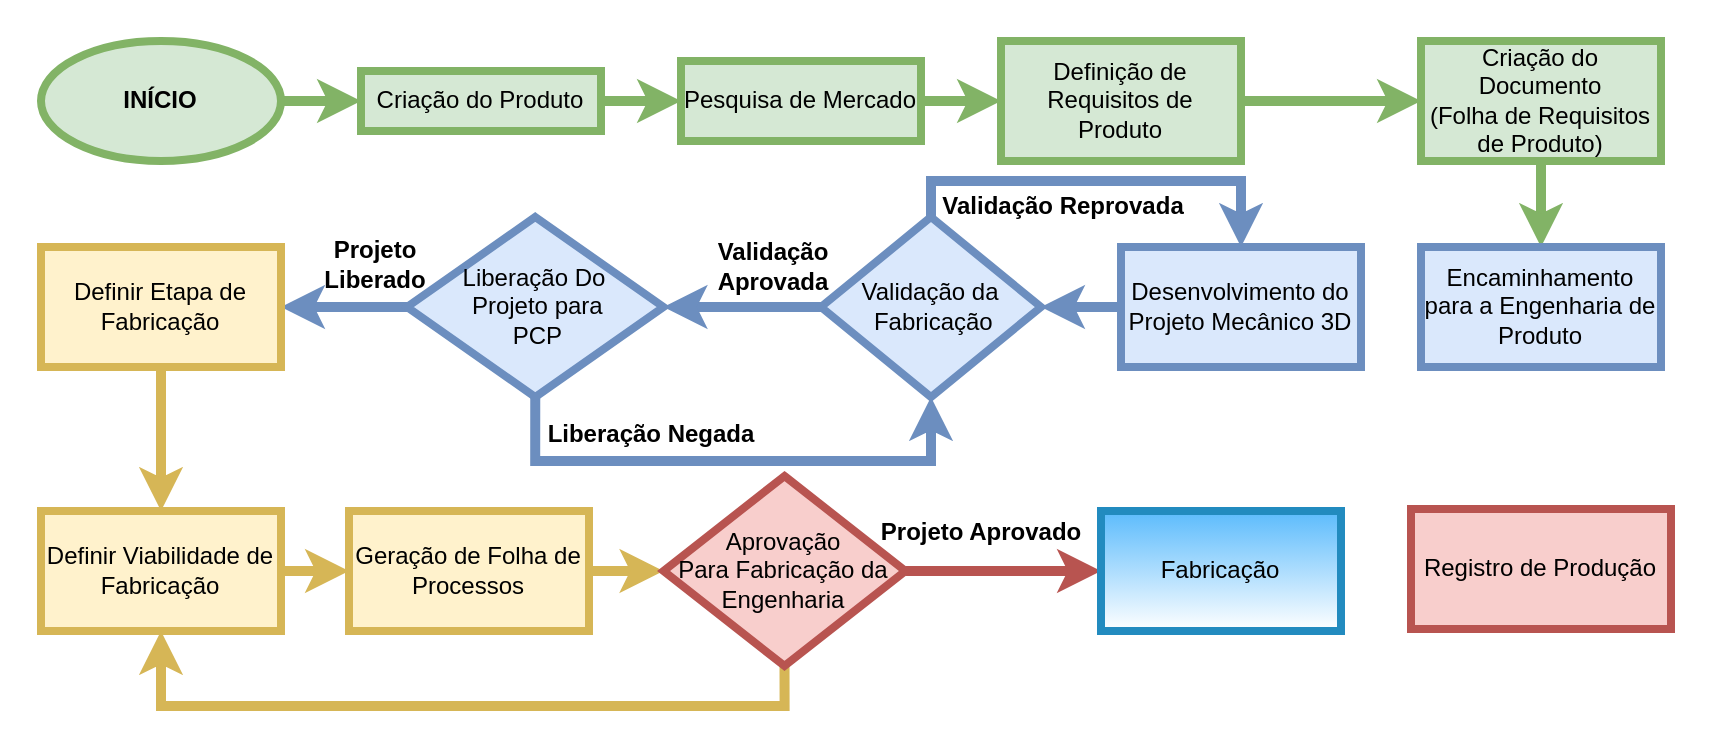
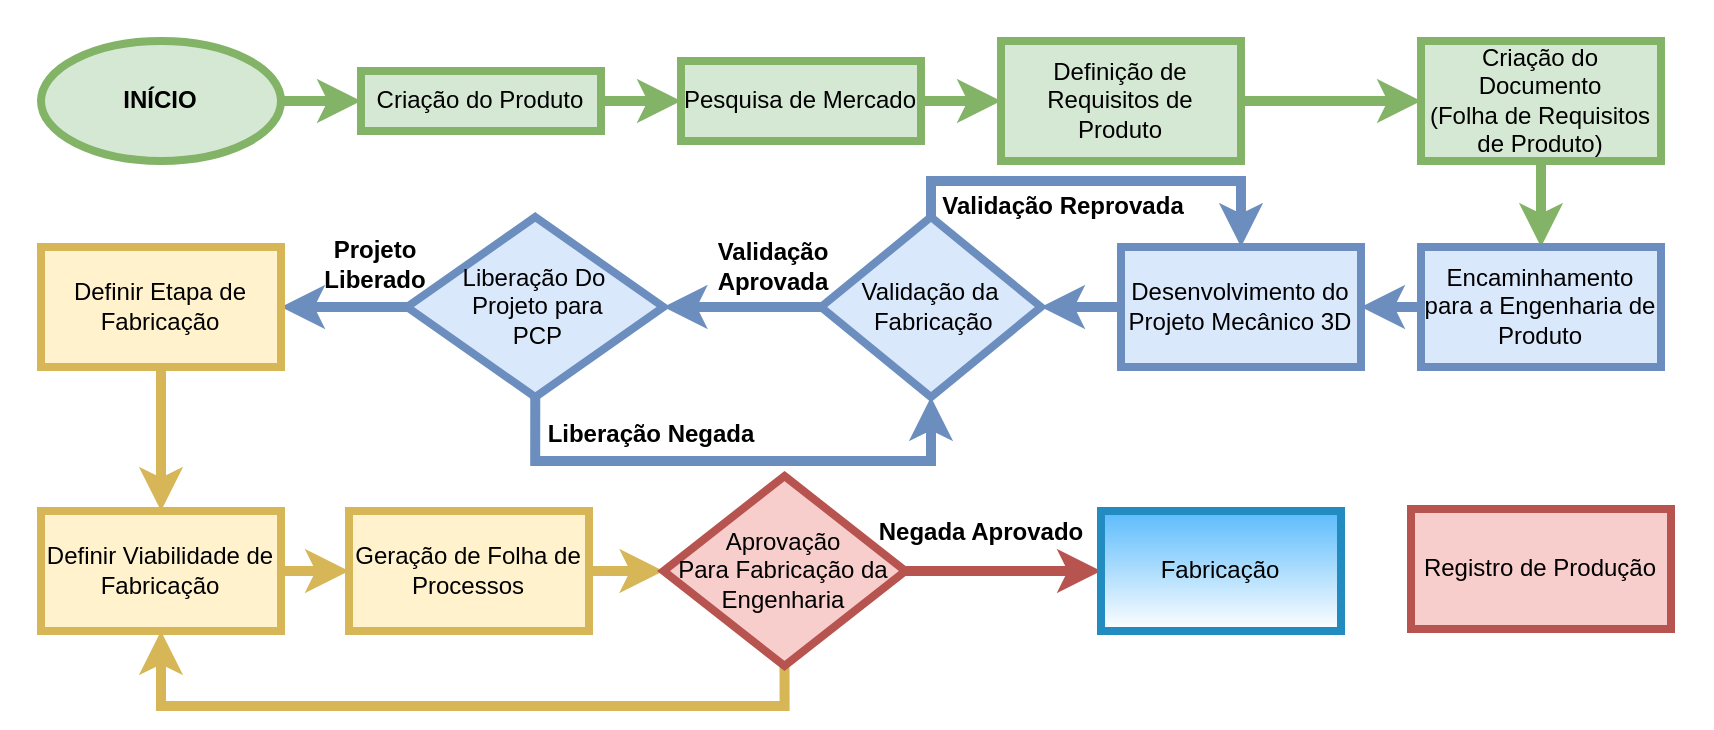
none -> (1384, 307)
(982, 533) -> (982, 533)
